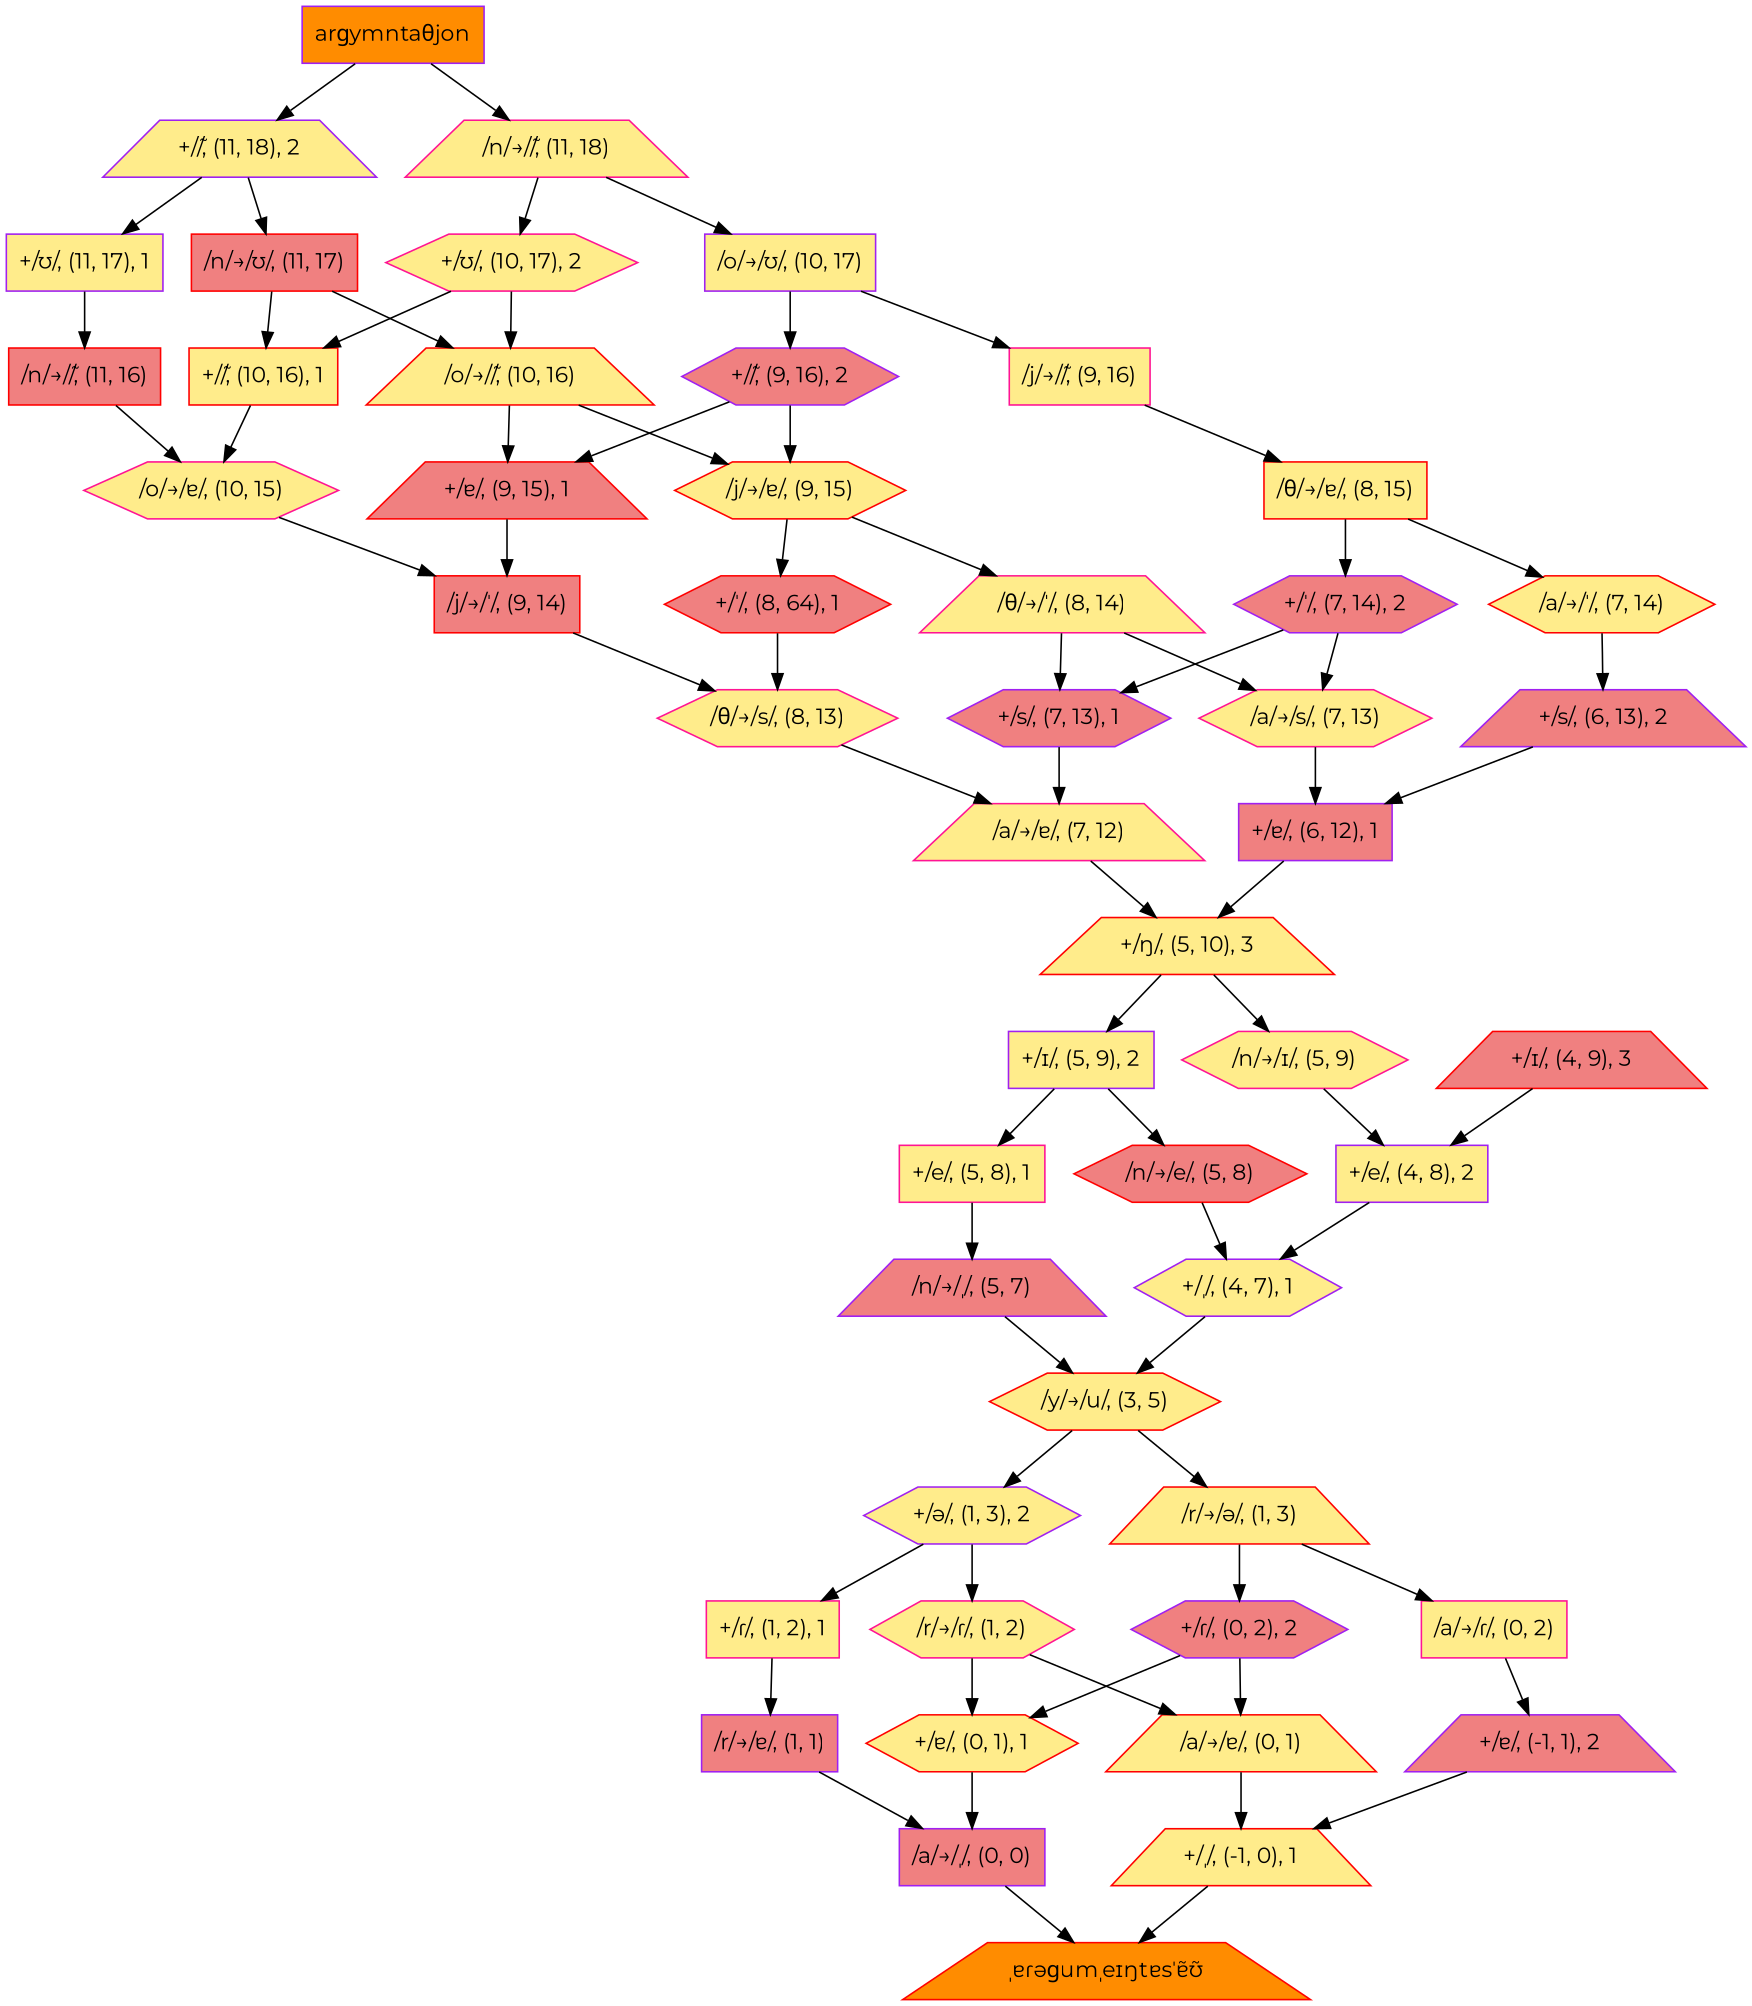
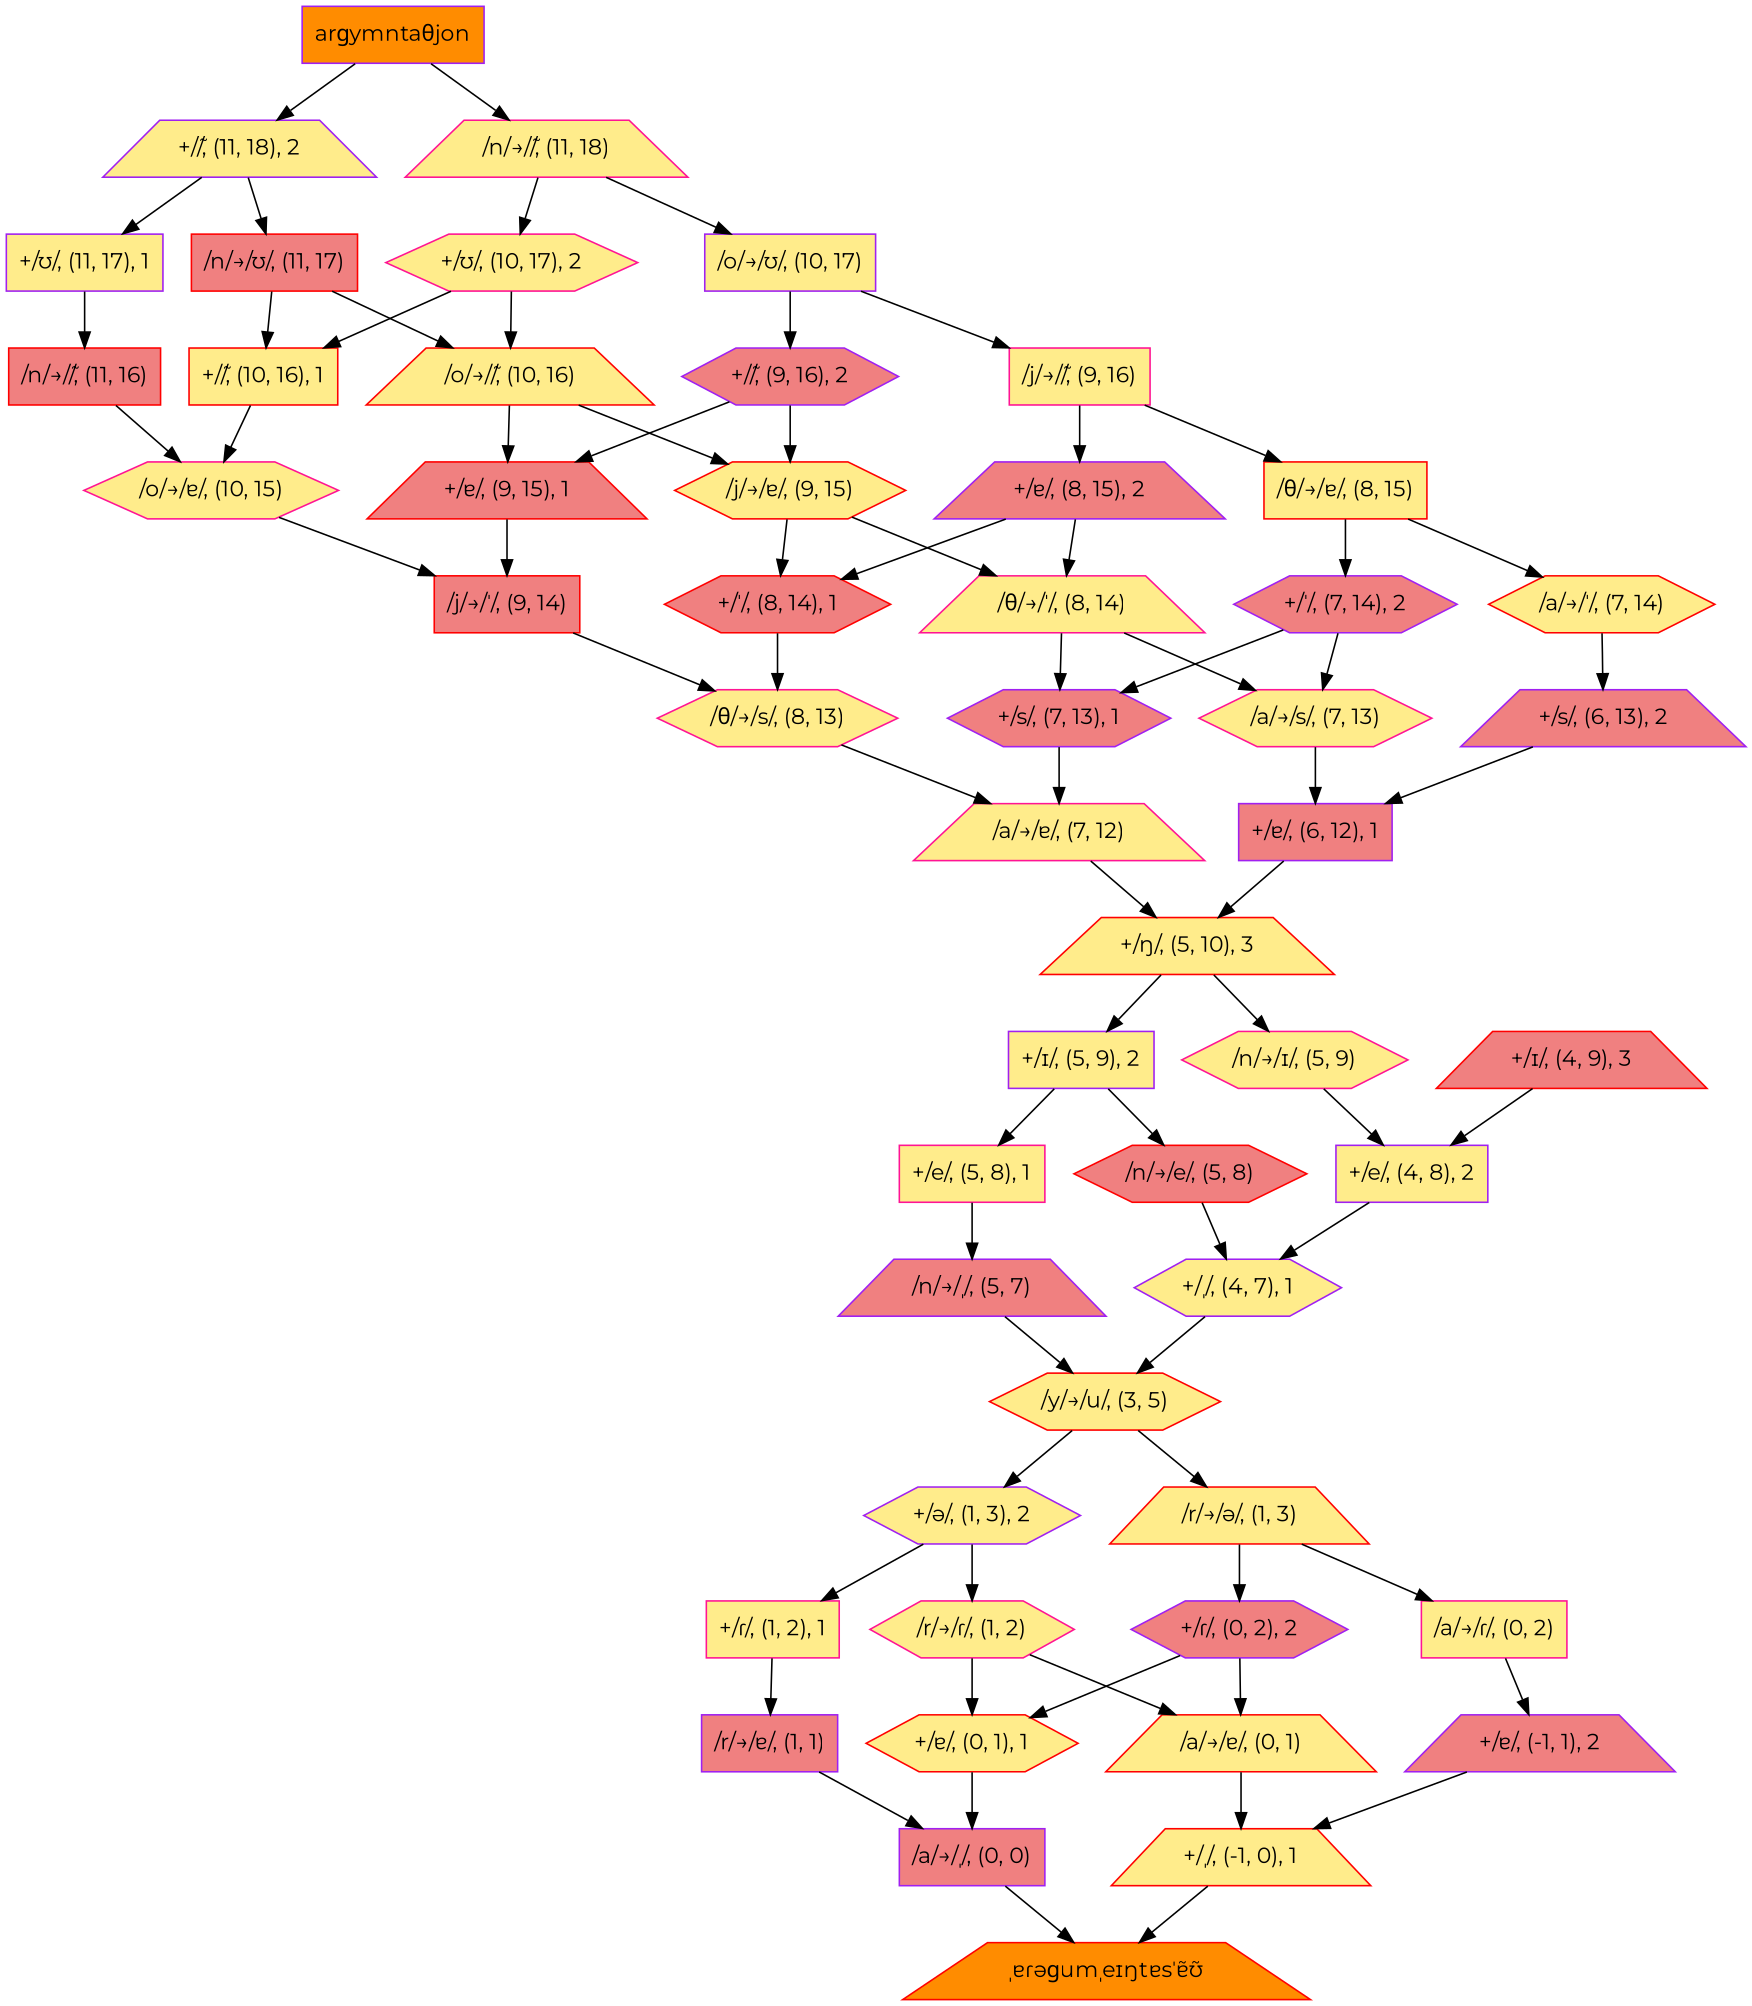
none -> (1080, 490)
(778, 604) -> (778, 604)
